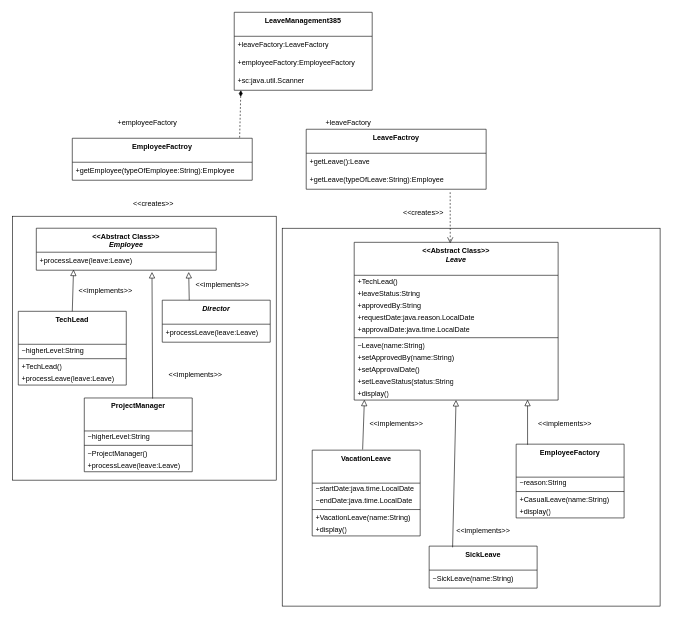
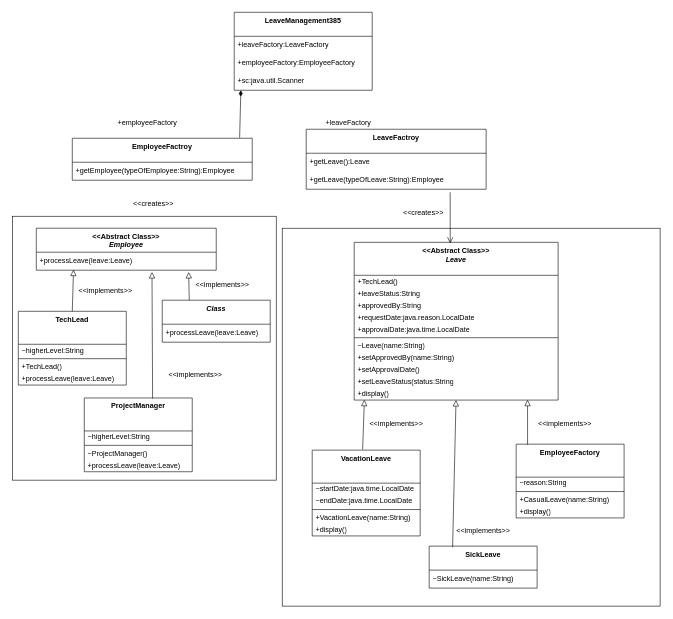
(240, 116) -> (240, 116)
(450, 216) -> (450, 216)
(216, 309) -> (216, 309)
